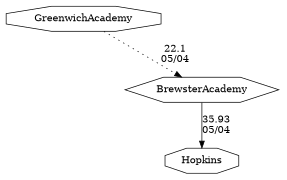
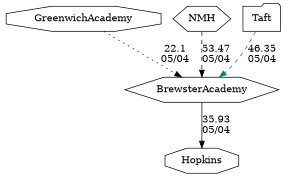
none -> (202, 19)
none -> (262, 19)
